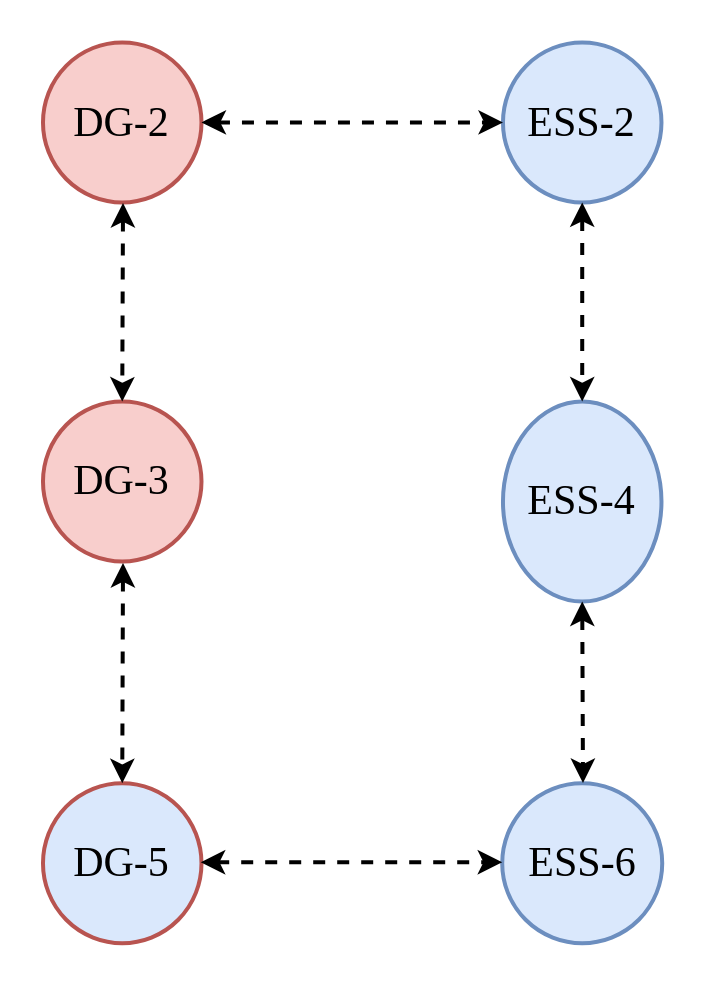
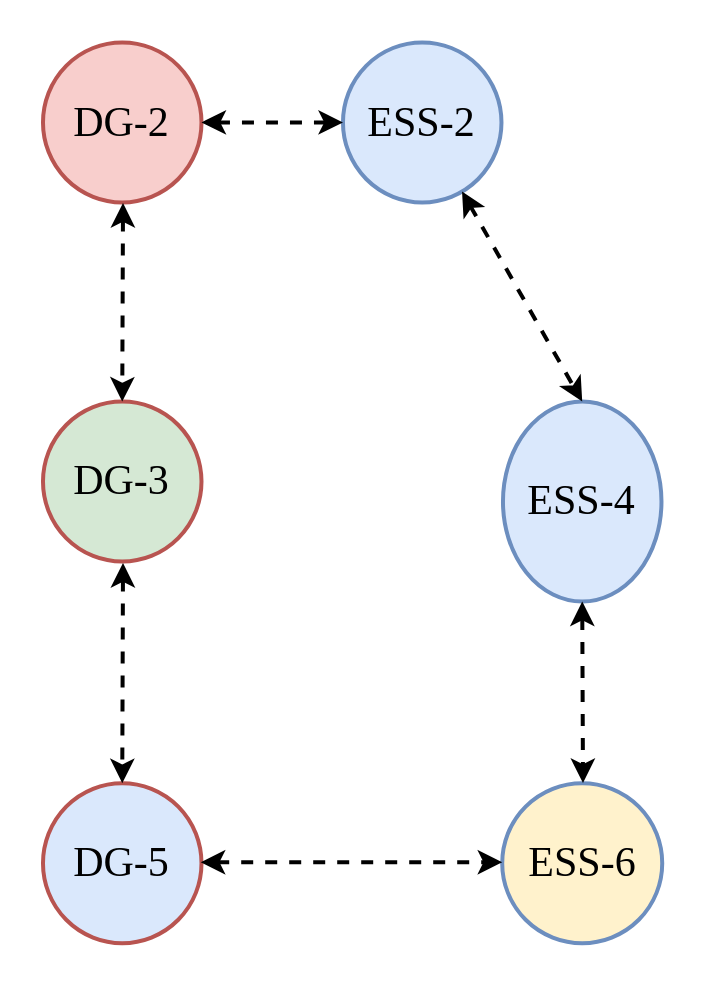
(582, 122) -> (422, 122)
(122, 482) -> (122, 482)
(582, 863) -> (582, 863)
